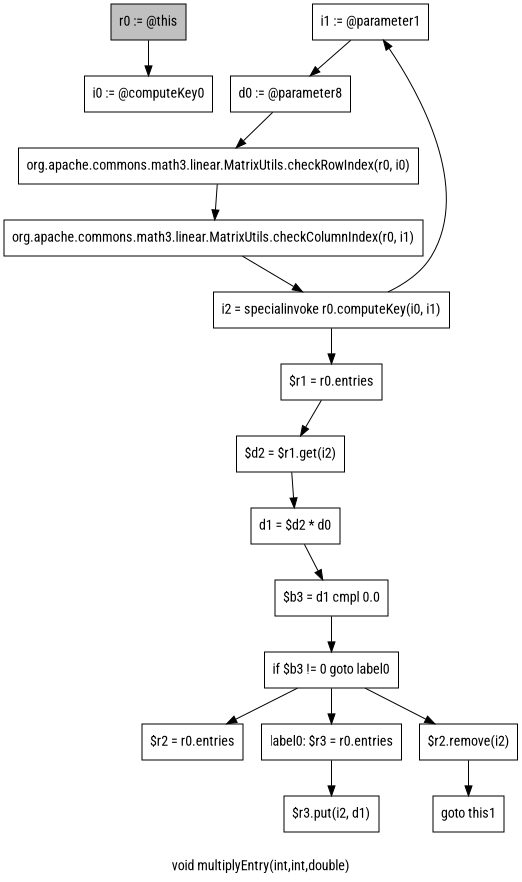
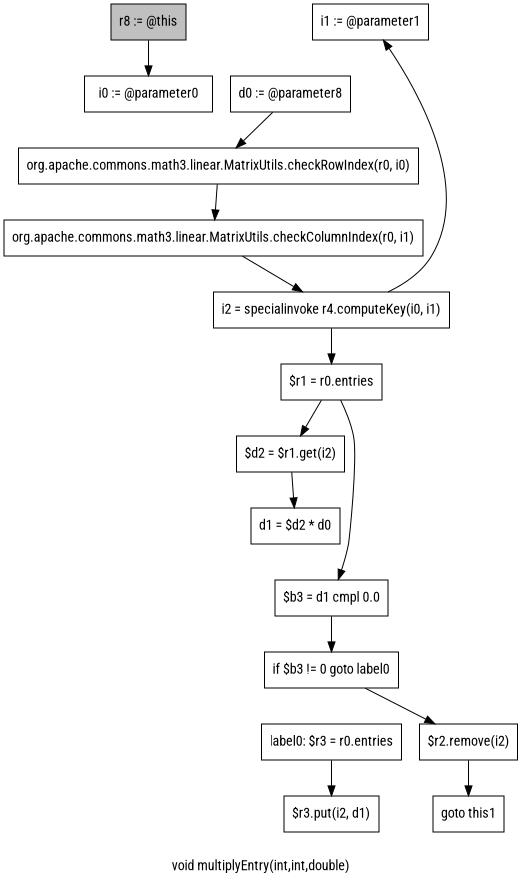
(148, 22) -> (148, 22)
(334, 55) -> none
(148, 94) -> (148, 94)
(332, 310) -> (332, 310)
(311, 558) -> (354, 484)
(332, 701) -> none
(192, 742) -> none
